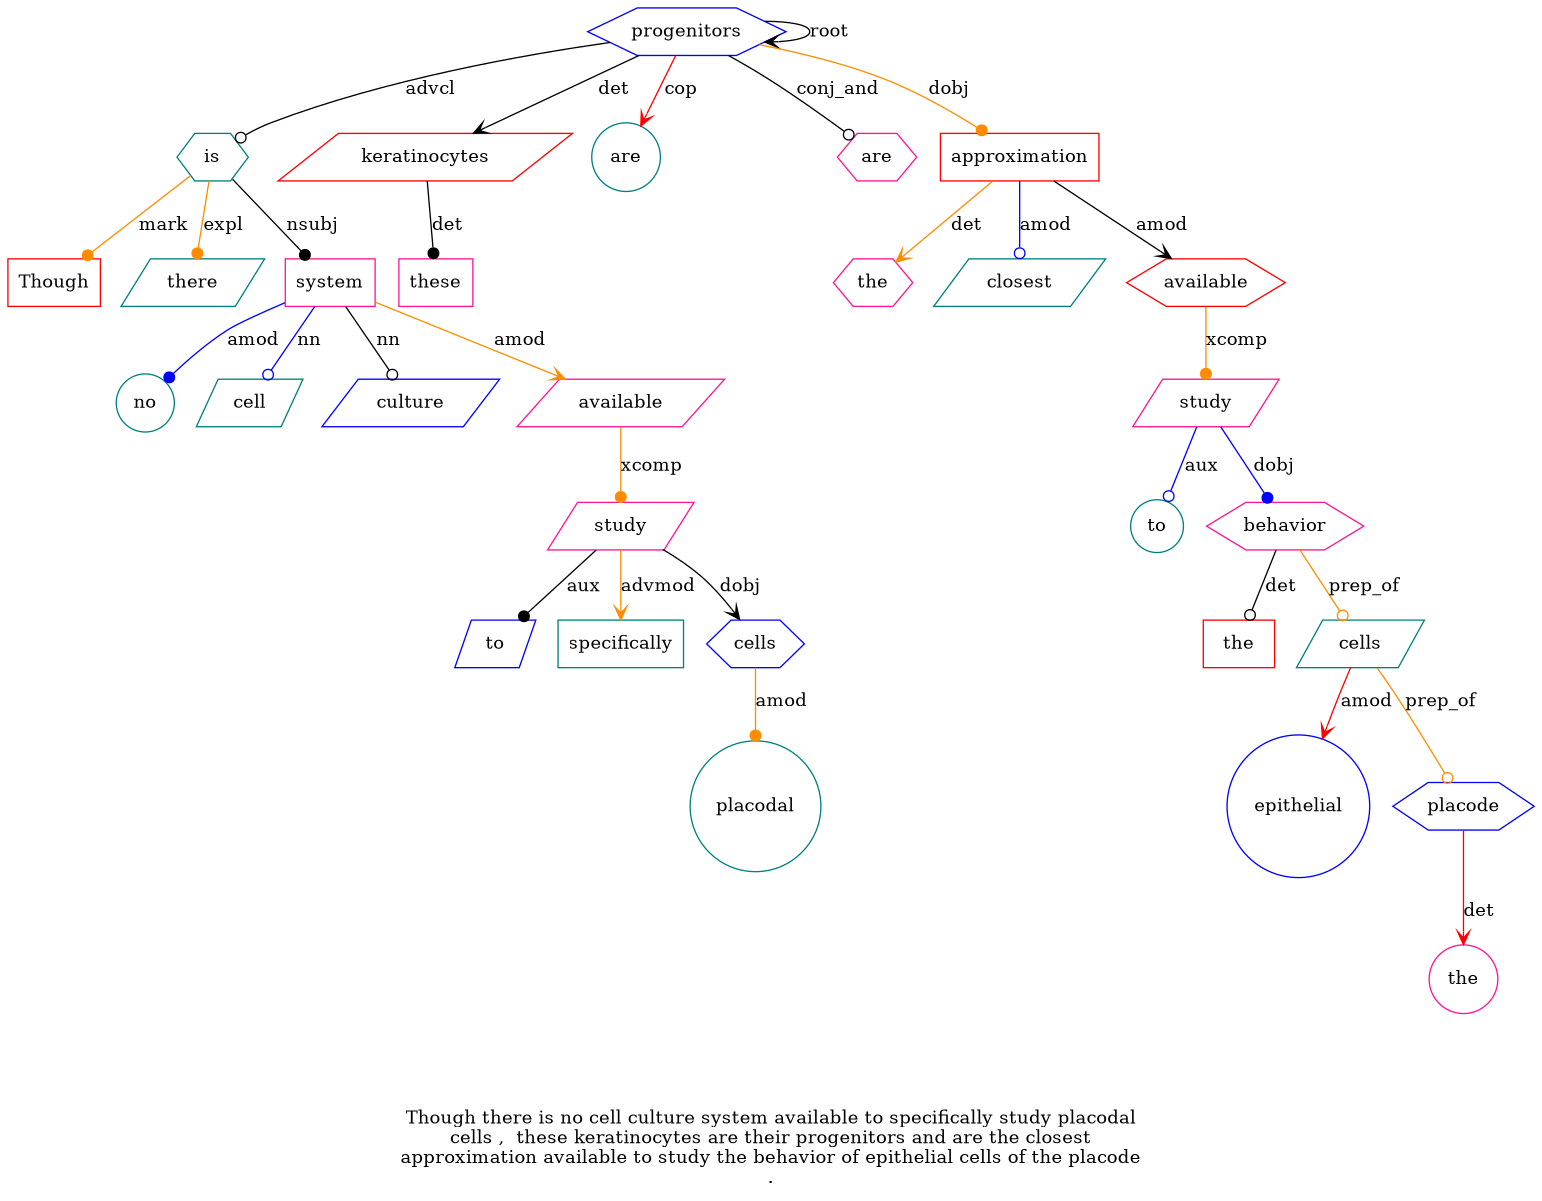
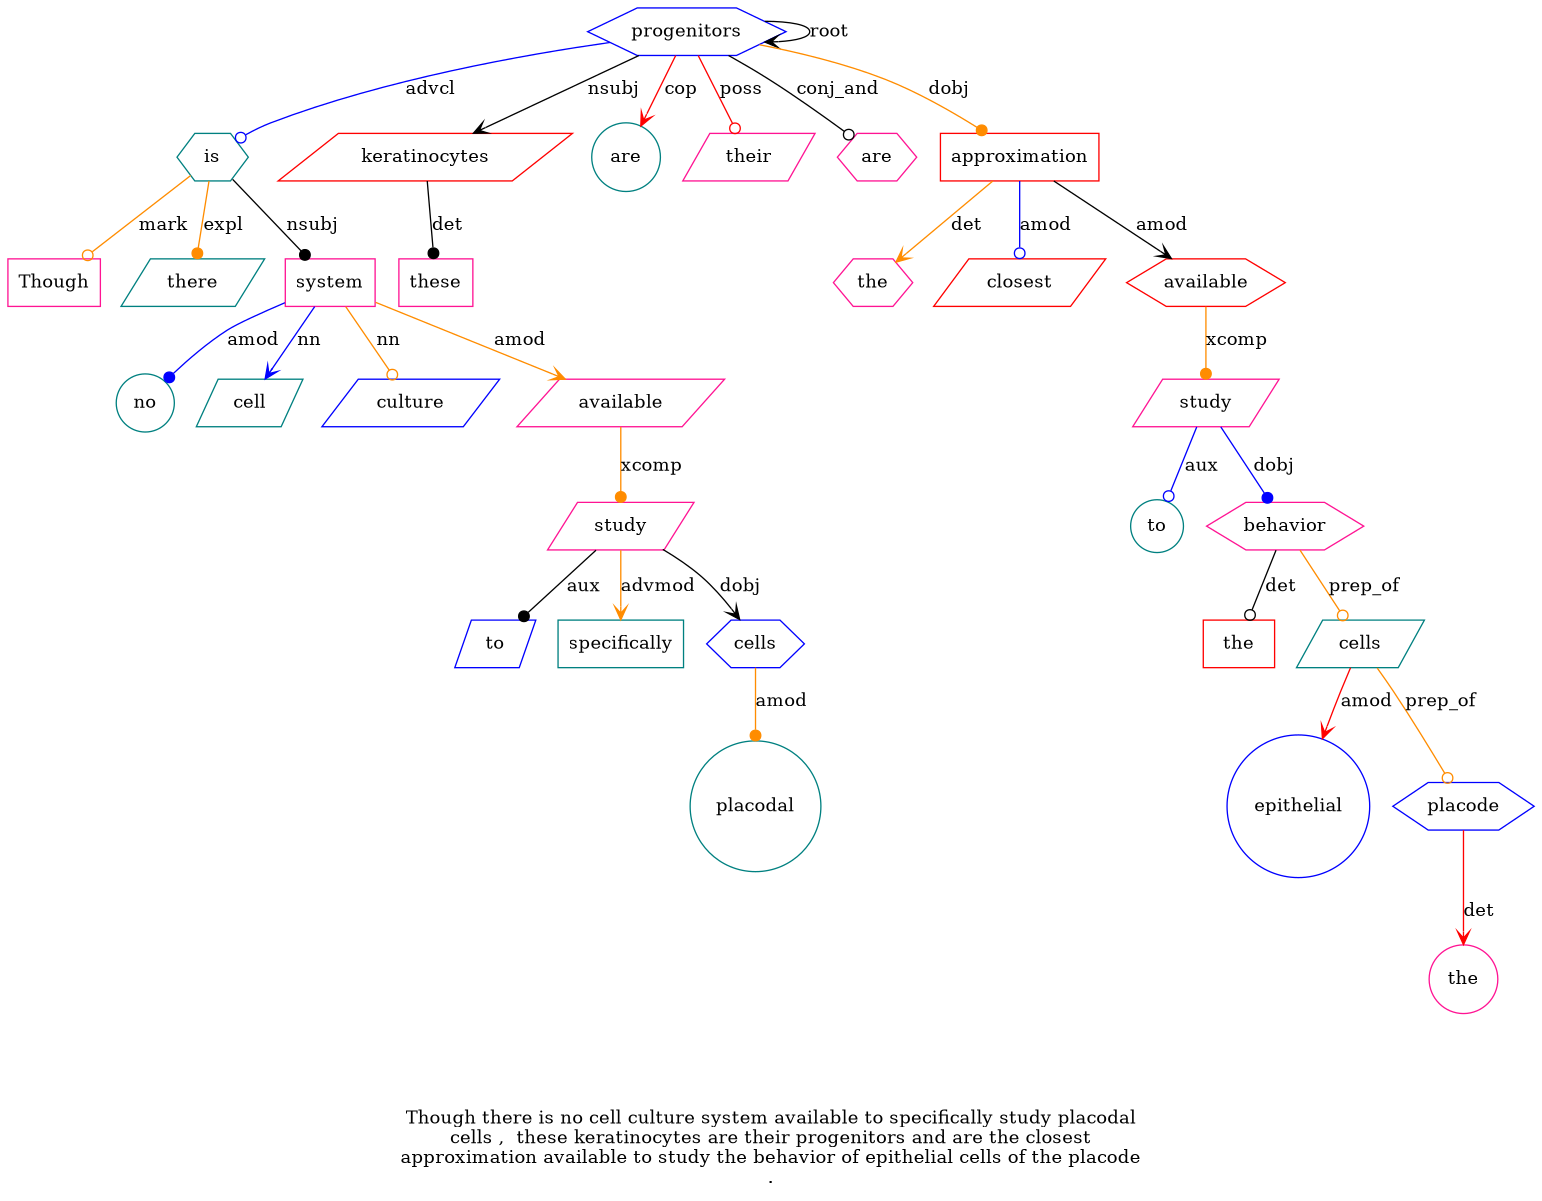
(425, 77) -> (425, 77)
(614, 89) -> (614, 89)
none -> (749, 157)
(141, 214) -> (141, 214)
(54, 283) -> (54, 283)
(1020, 283) -> (1020, 283)
(293, 338) -> (293, 338)
(368, 338) -> (368, 338)
